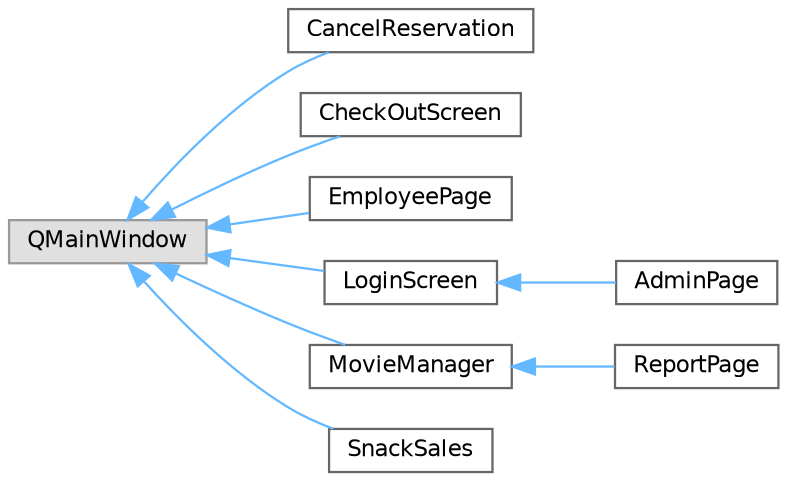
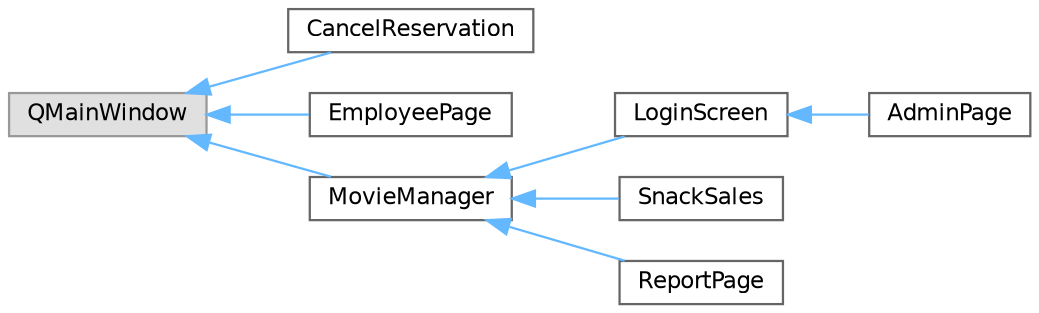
(411, 115) -> none
(277, 265) -> (567, 153)
(231, 366) -> (577, 199)
